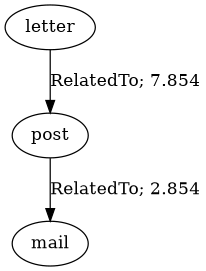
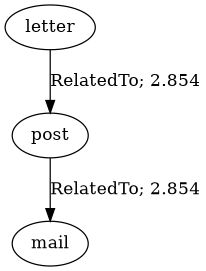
(125, 81) -> (125, 81)
